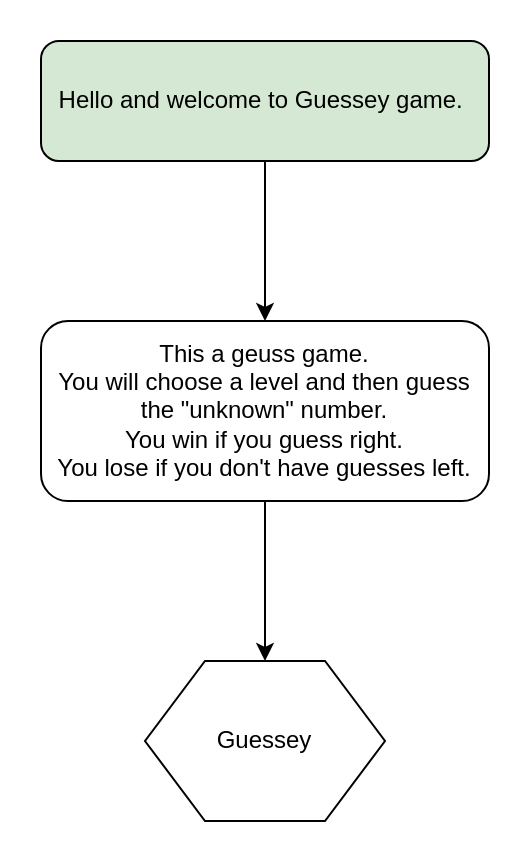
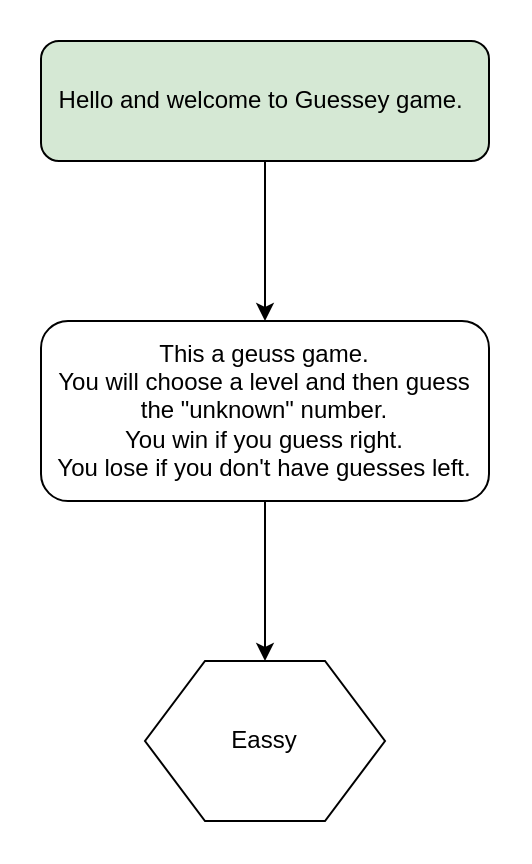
(265, 741) -> (265, 741)
